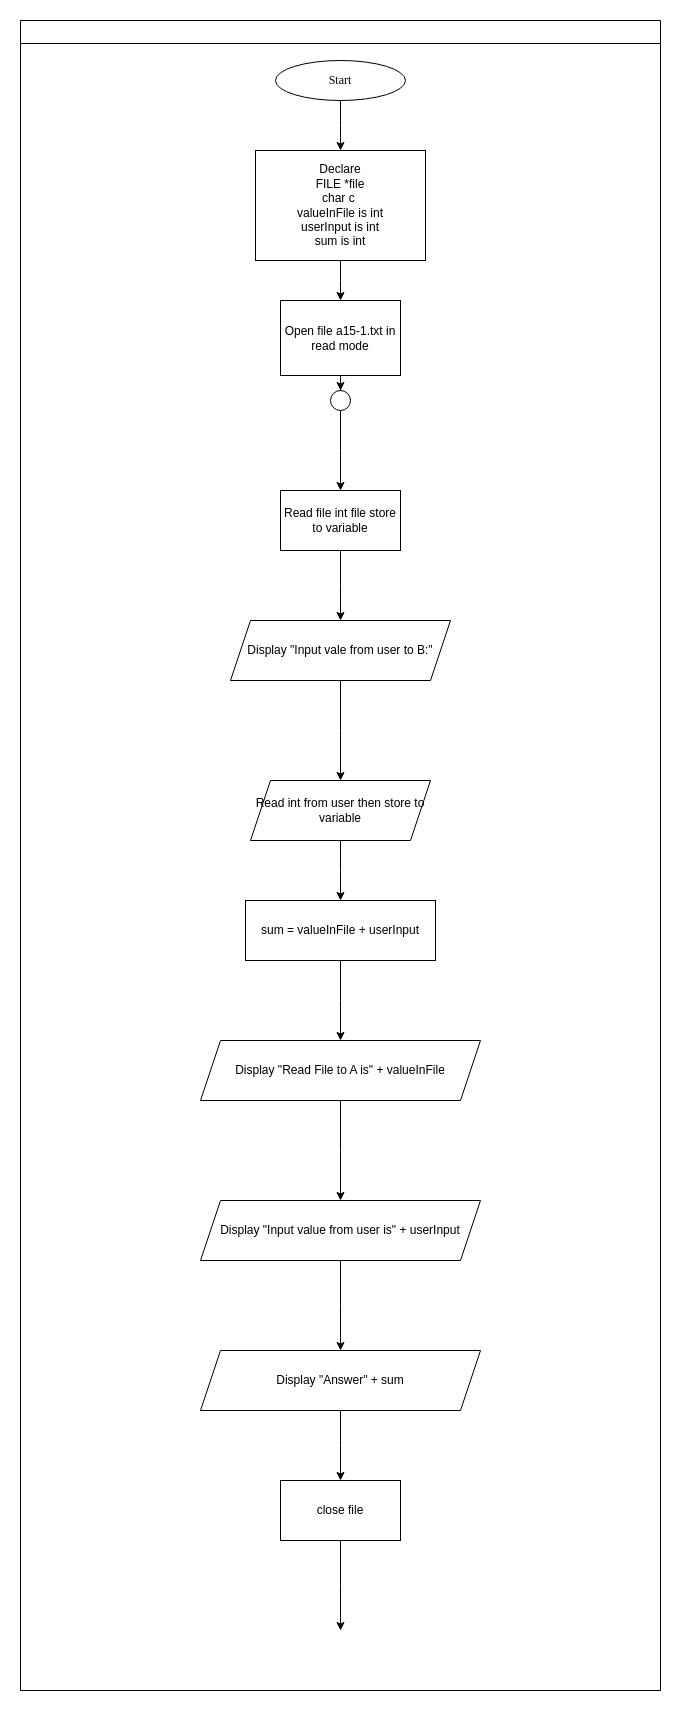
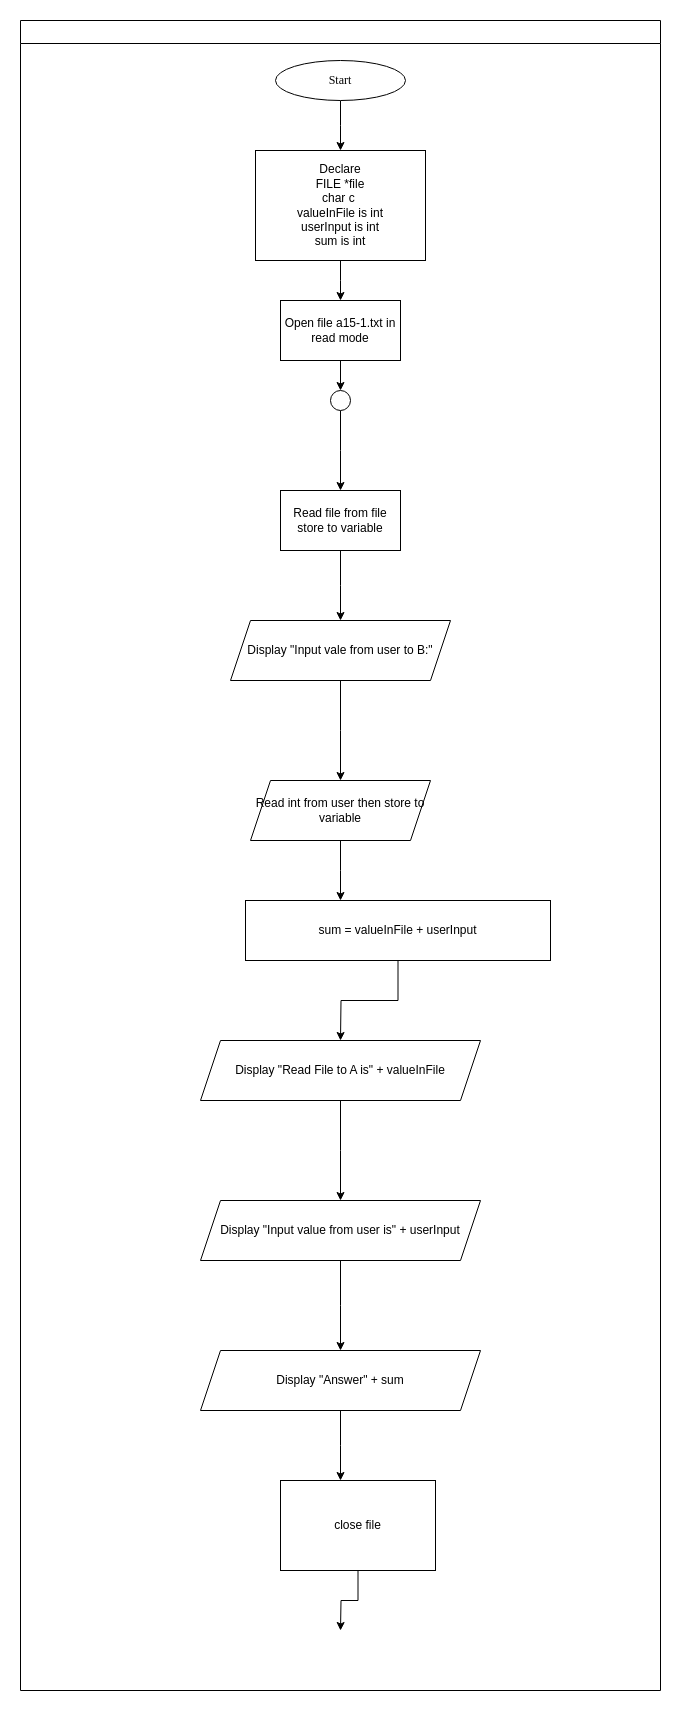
(341, 338) -> (341, 331)
(341, 521) -> (341, 521)
(341, 931) -> (398, 931)
(341, 1511) -> (358, 1526)
